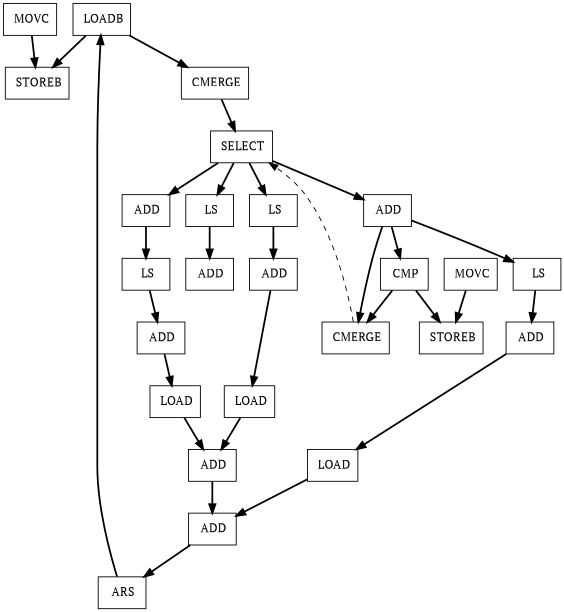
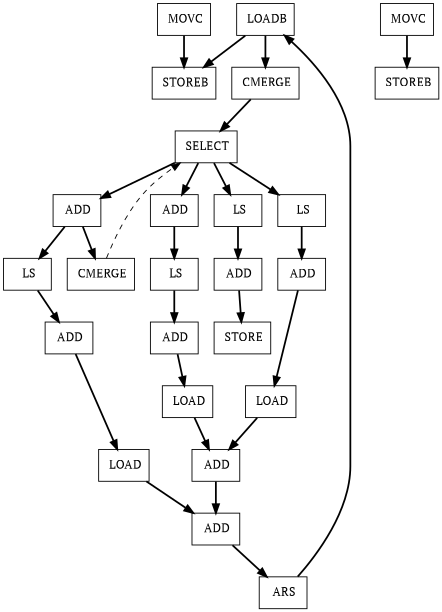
(404, 274) -> none
none -> (242, 338)
